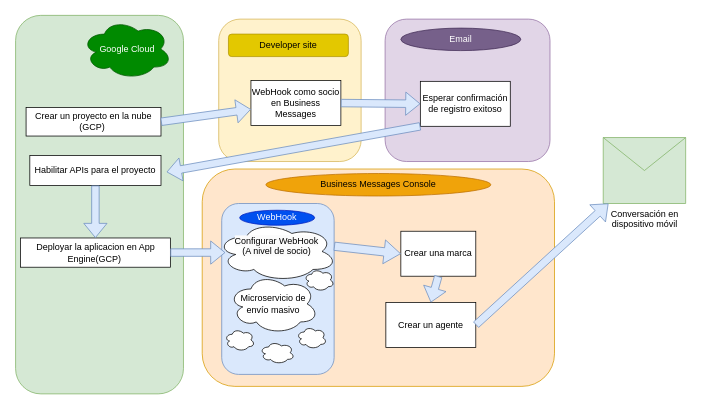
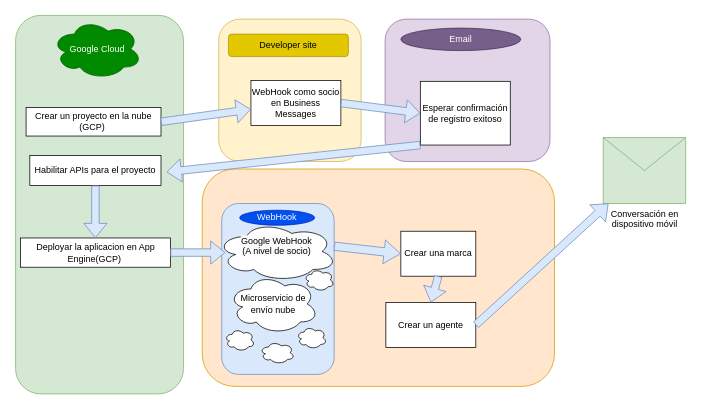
(127, 49) -> (97, 49)
(465, 104) -> (465, 113)
(378, 185) -> none
(277, 252) -> (277, 252)
(273, 304) -> (273, 304)
